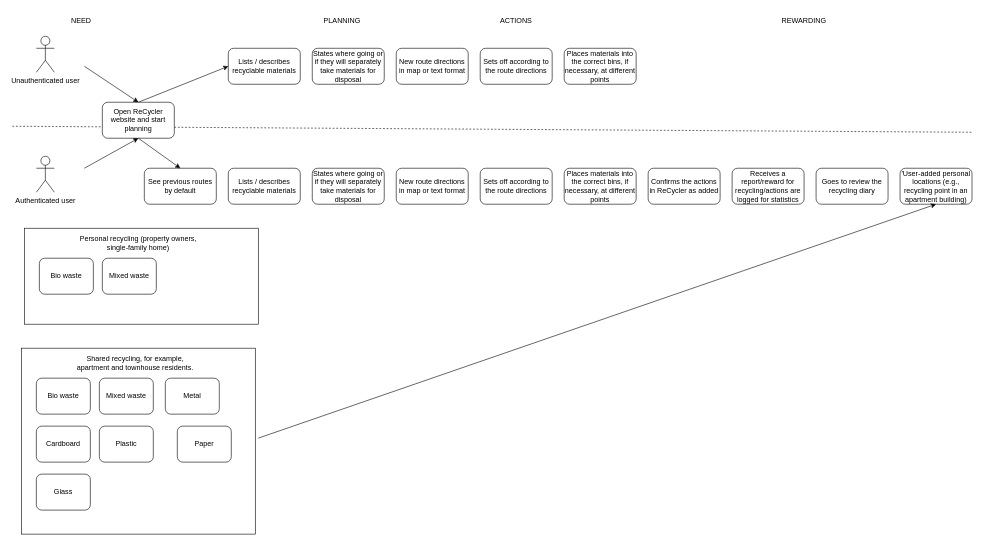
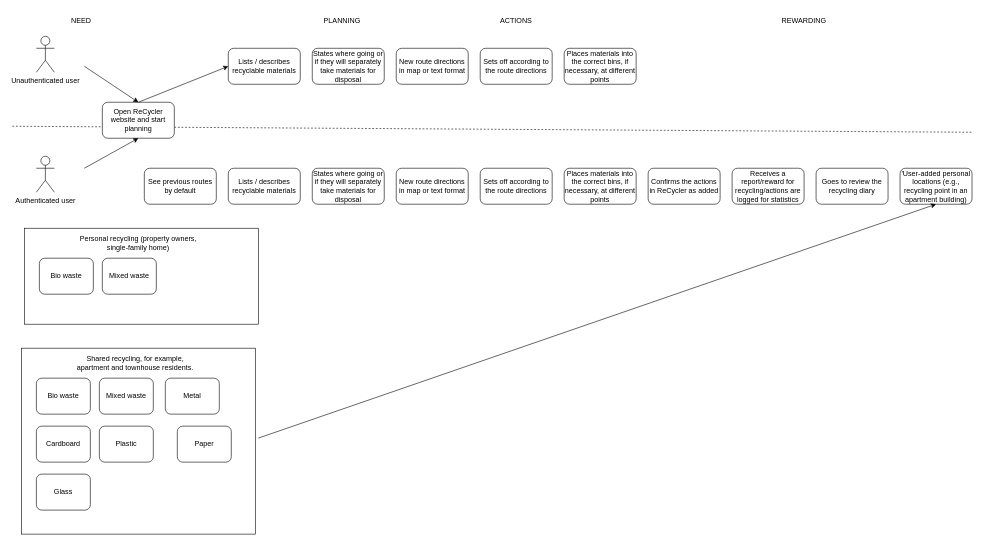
(158, 152) -> none
